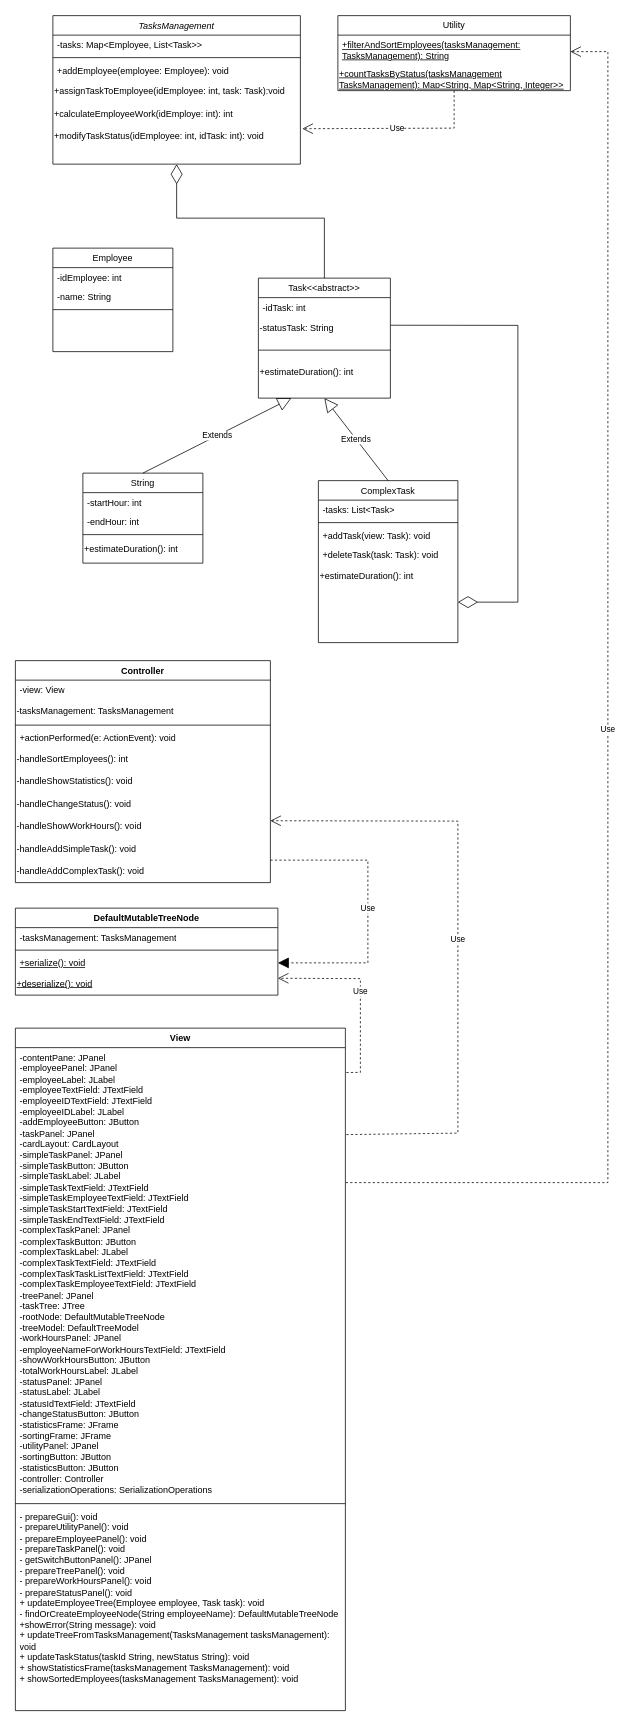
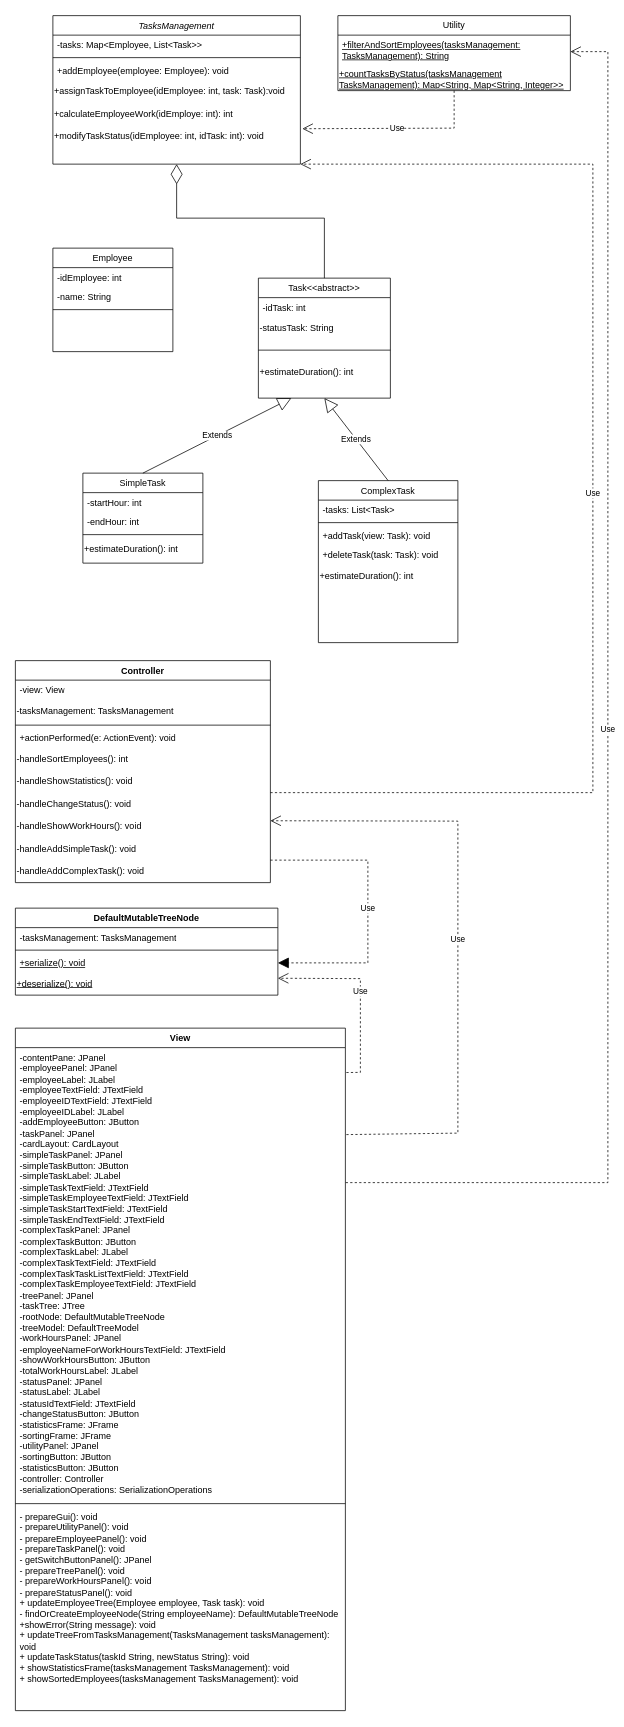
(518, 420) -> none
(143, 483) -> (143, 483)
none -> (593, 493)
